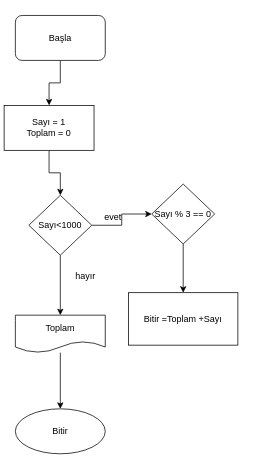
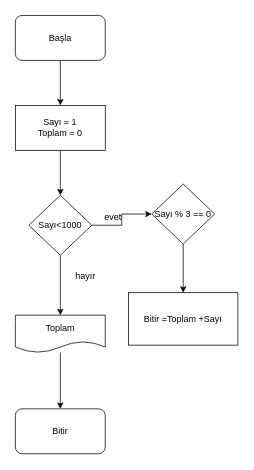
(49, 128) -> (60, 128)
(60, 432) -> (60, 432)
